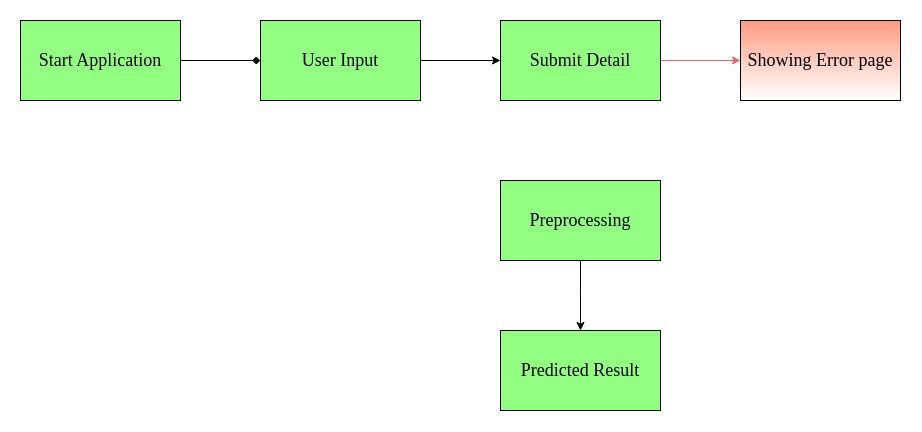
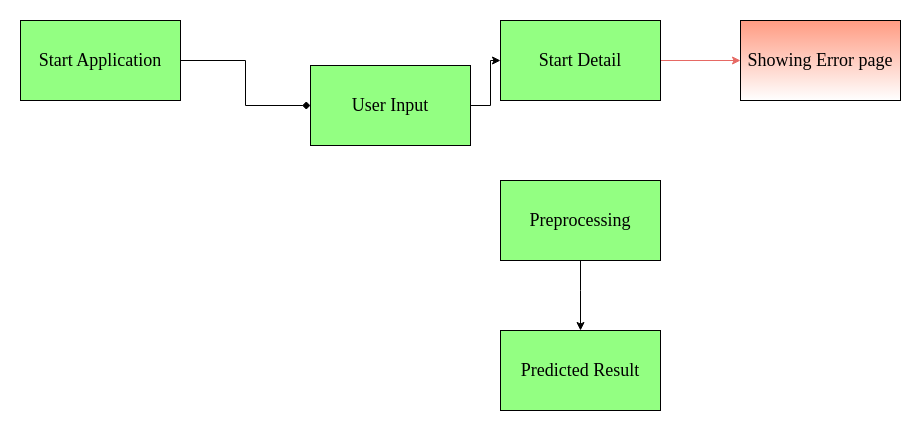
(341, 61) -> (391, 106)
(581, 61) -> (581, 61)
